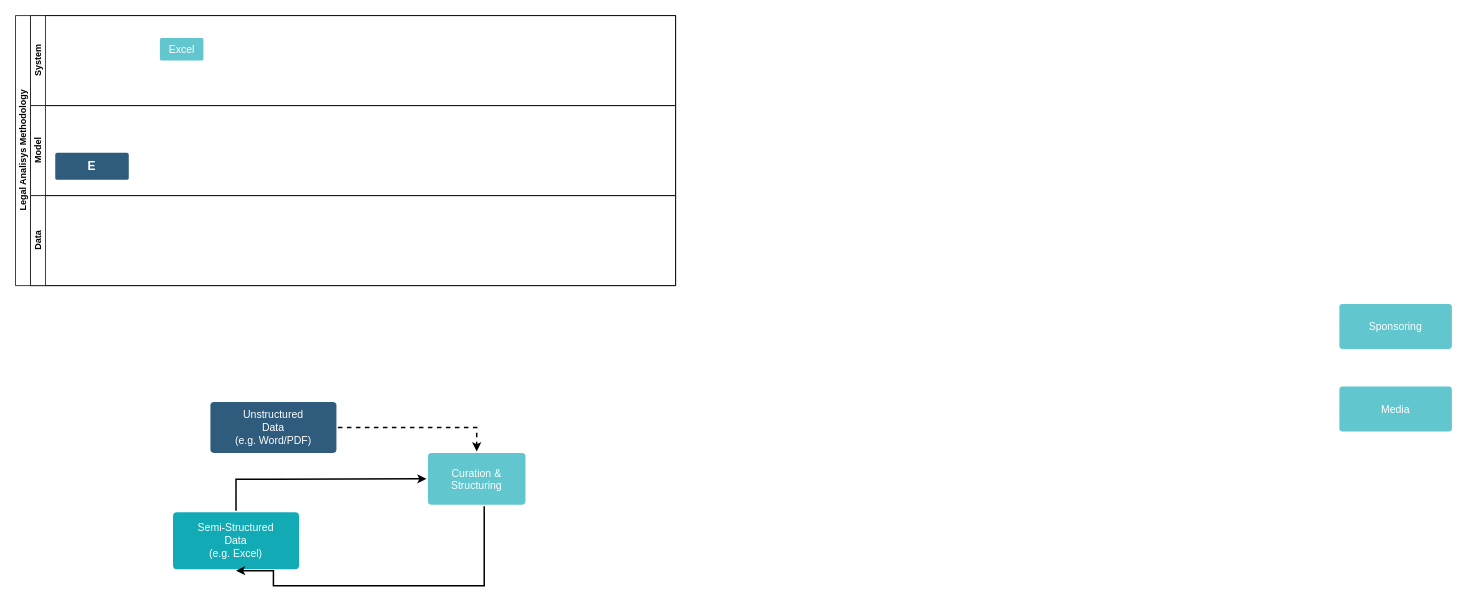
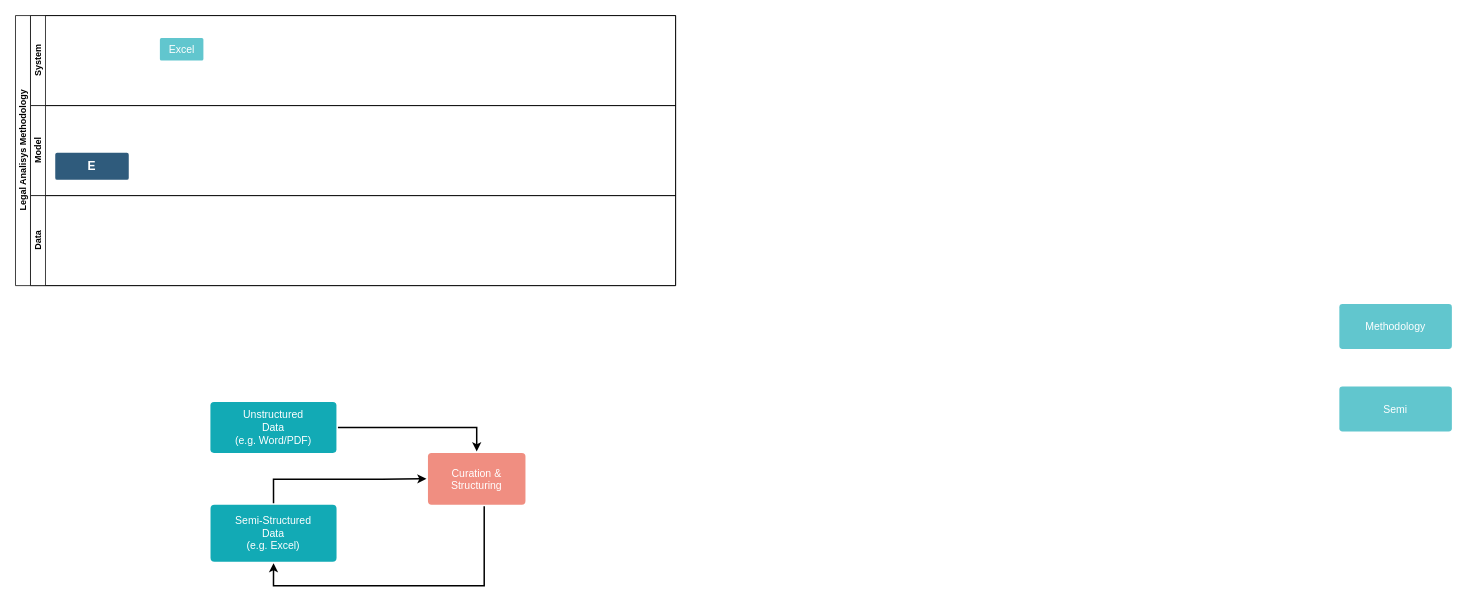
(1395, 327) -> (1395, 327)
(1395, 409) -> (1395, 409)
(273, 427) -> (273, 427)
(415, 427) -> (415, 427)
(477, 479) -> (477, 479)
(236, 540) -> (273, 533)
